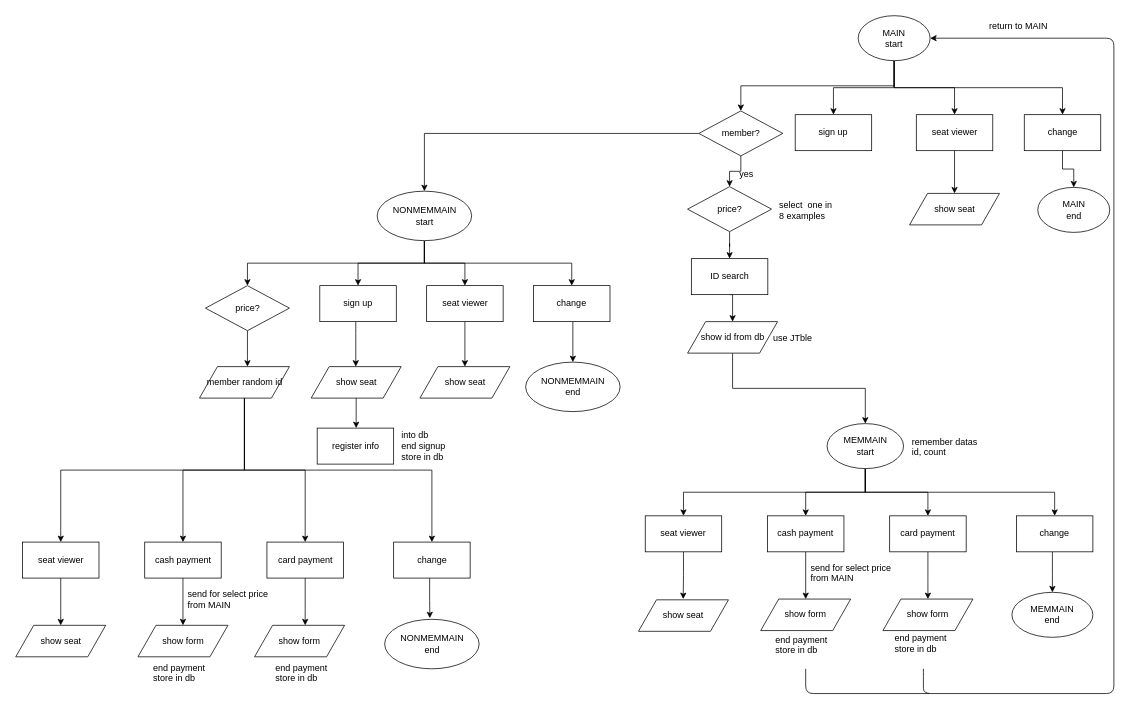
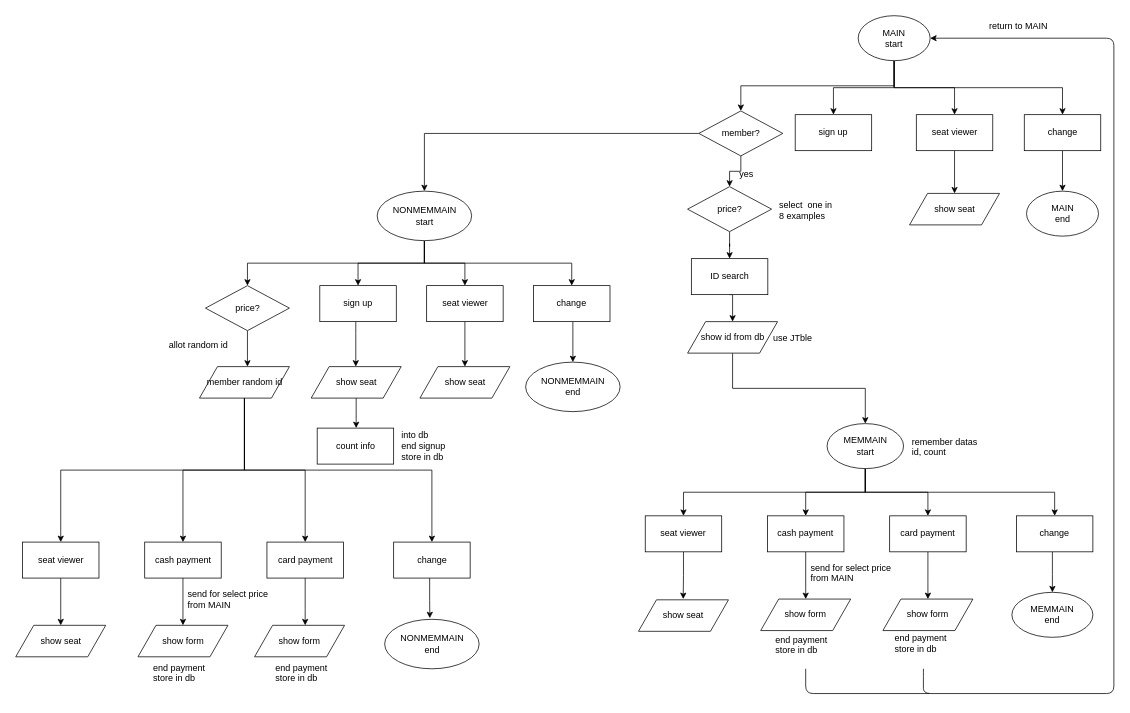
(1074, 210) -> (1063, 213)
none -> (204, 344)
(356, 446) -> (356, 446)
